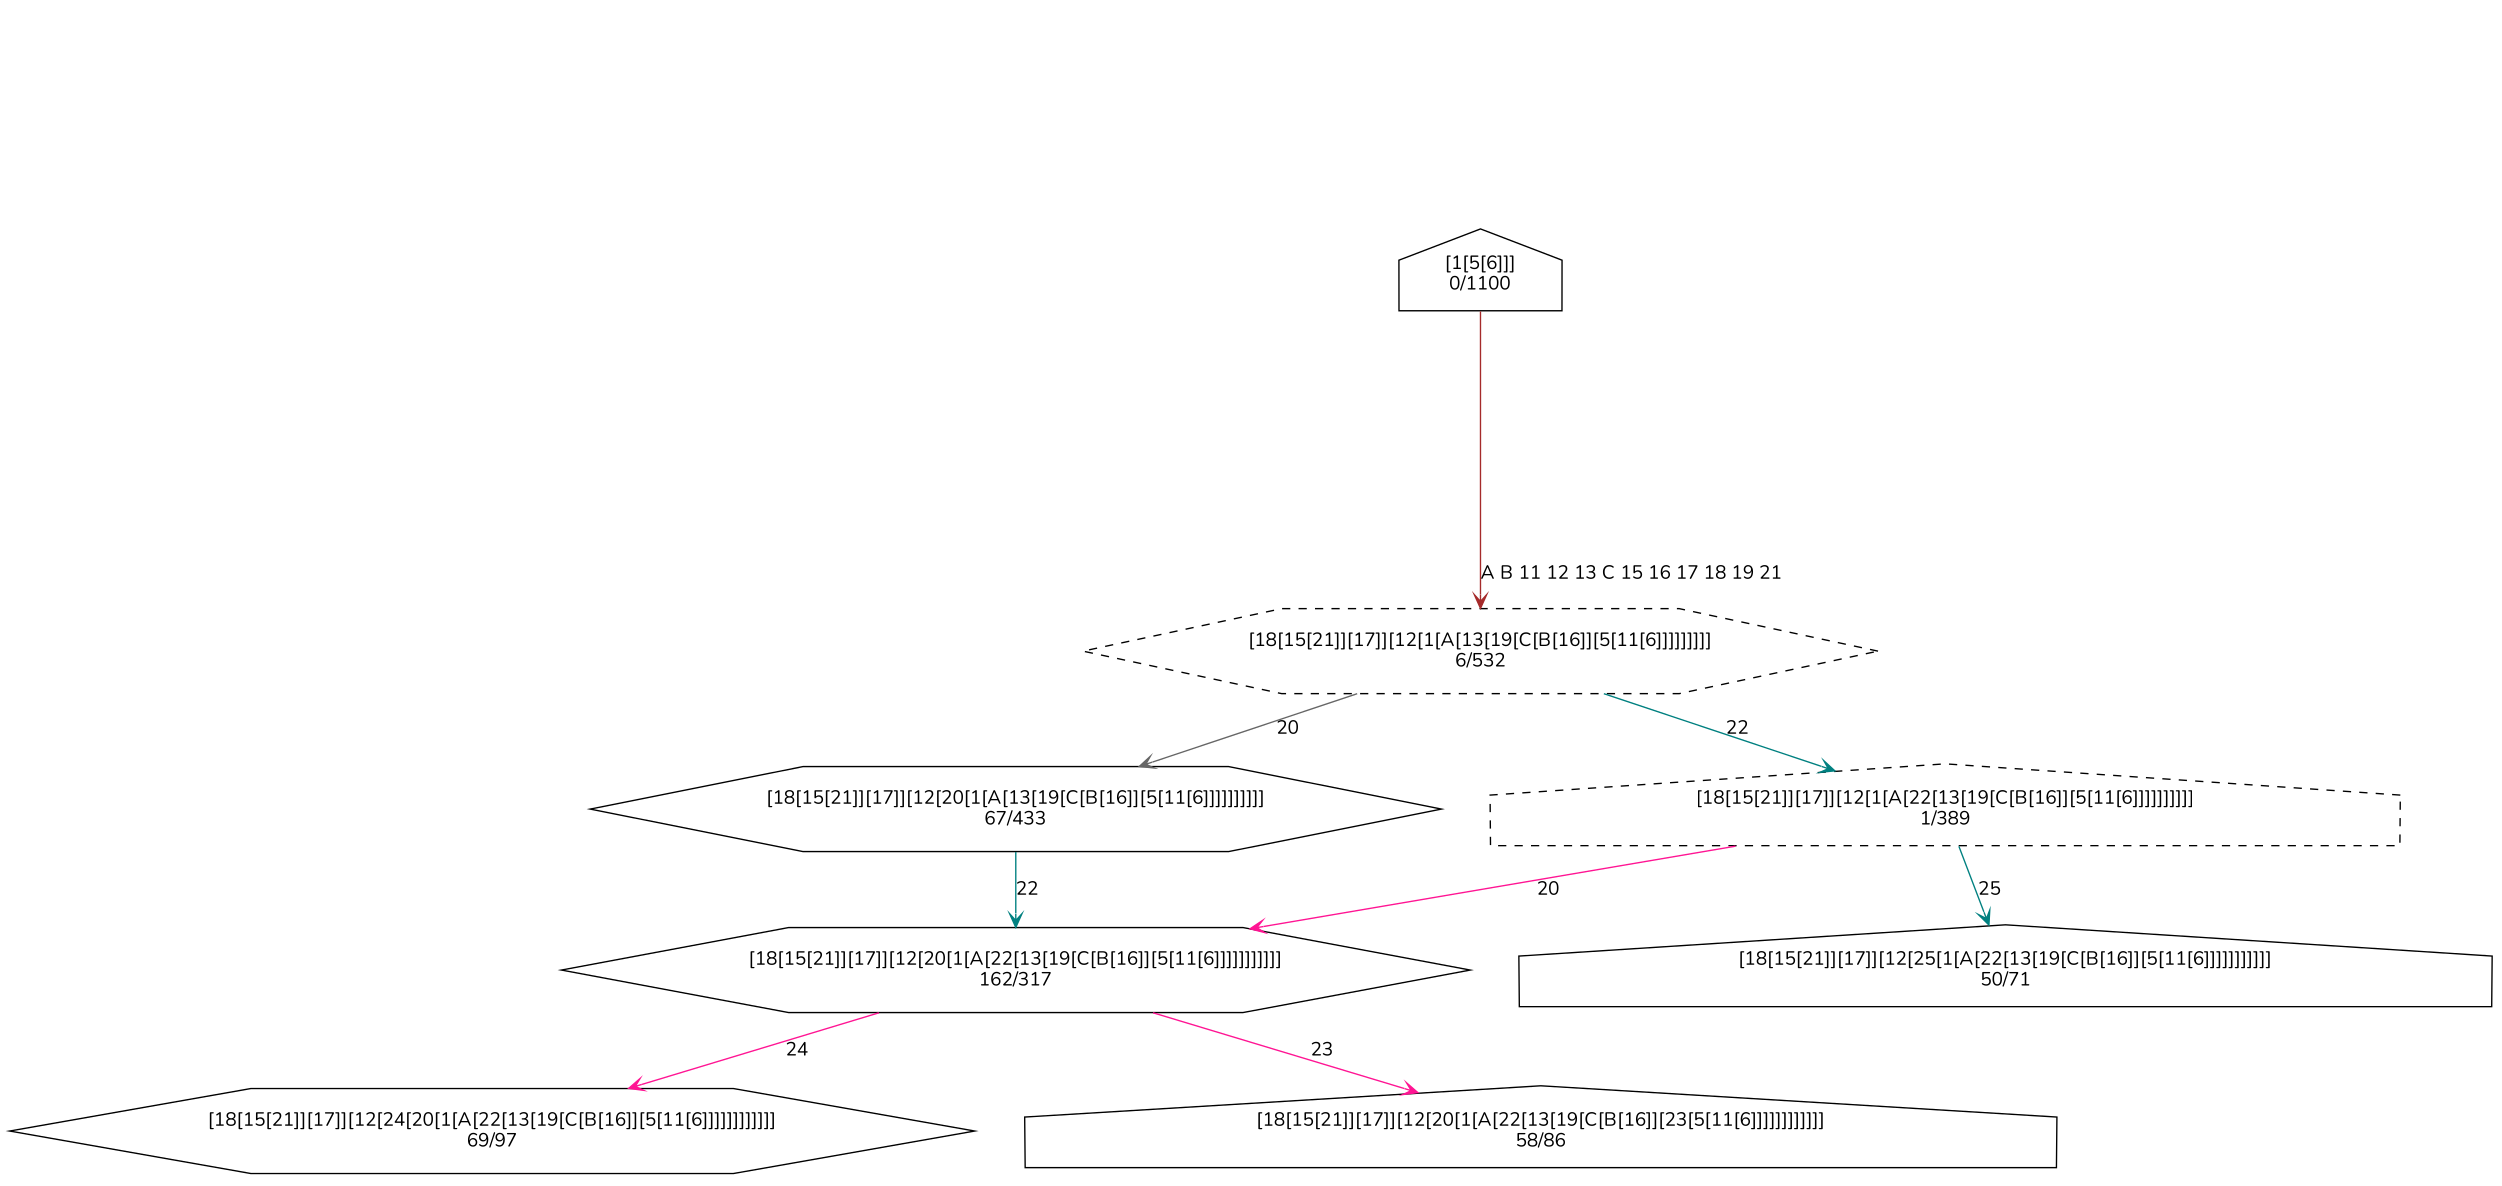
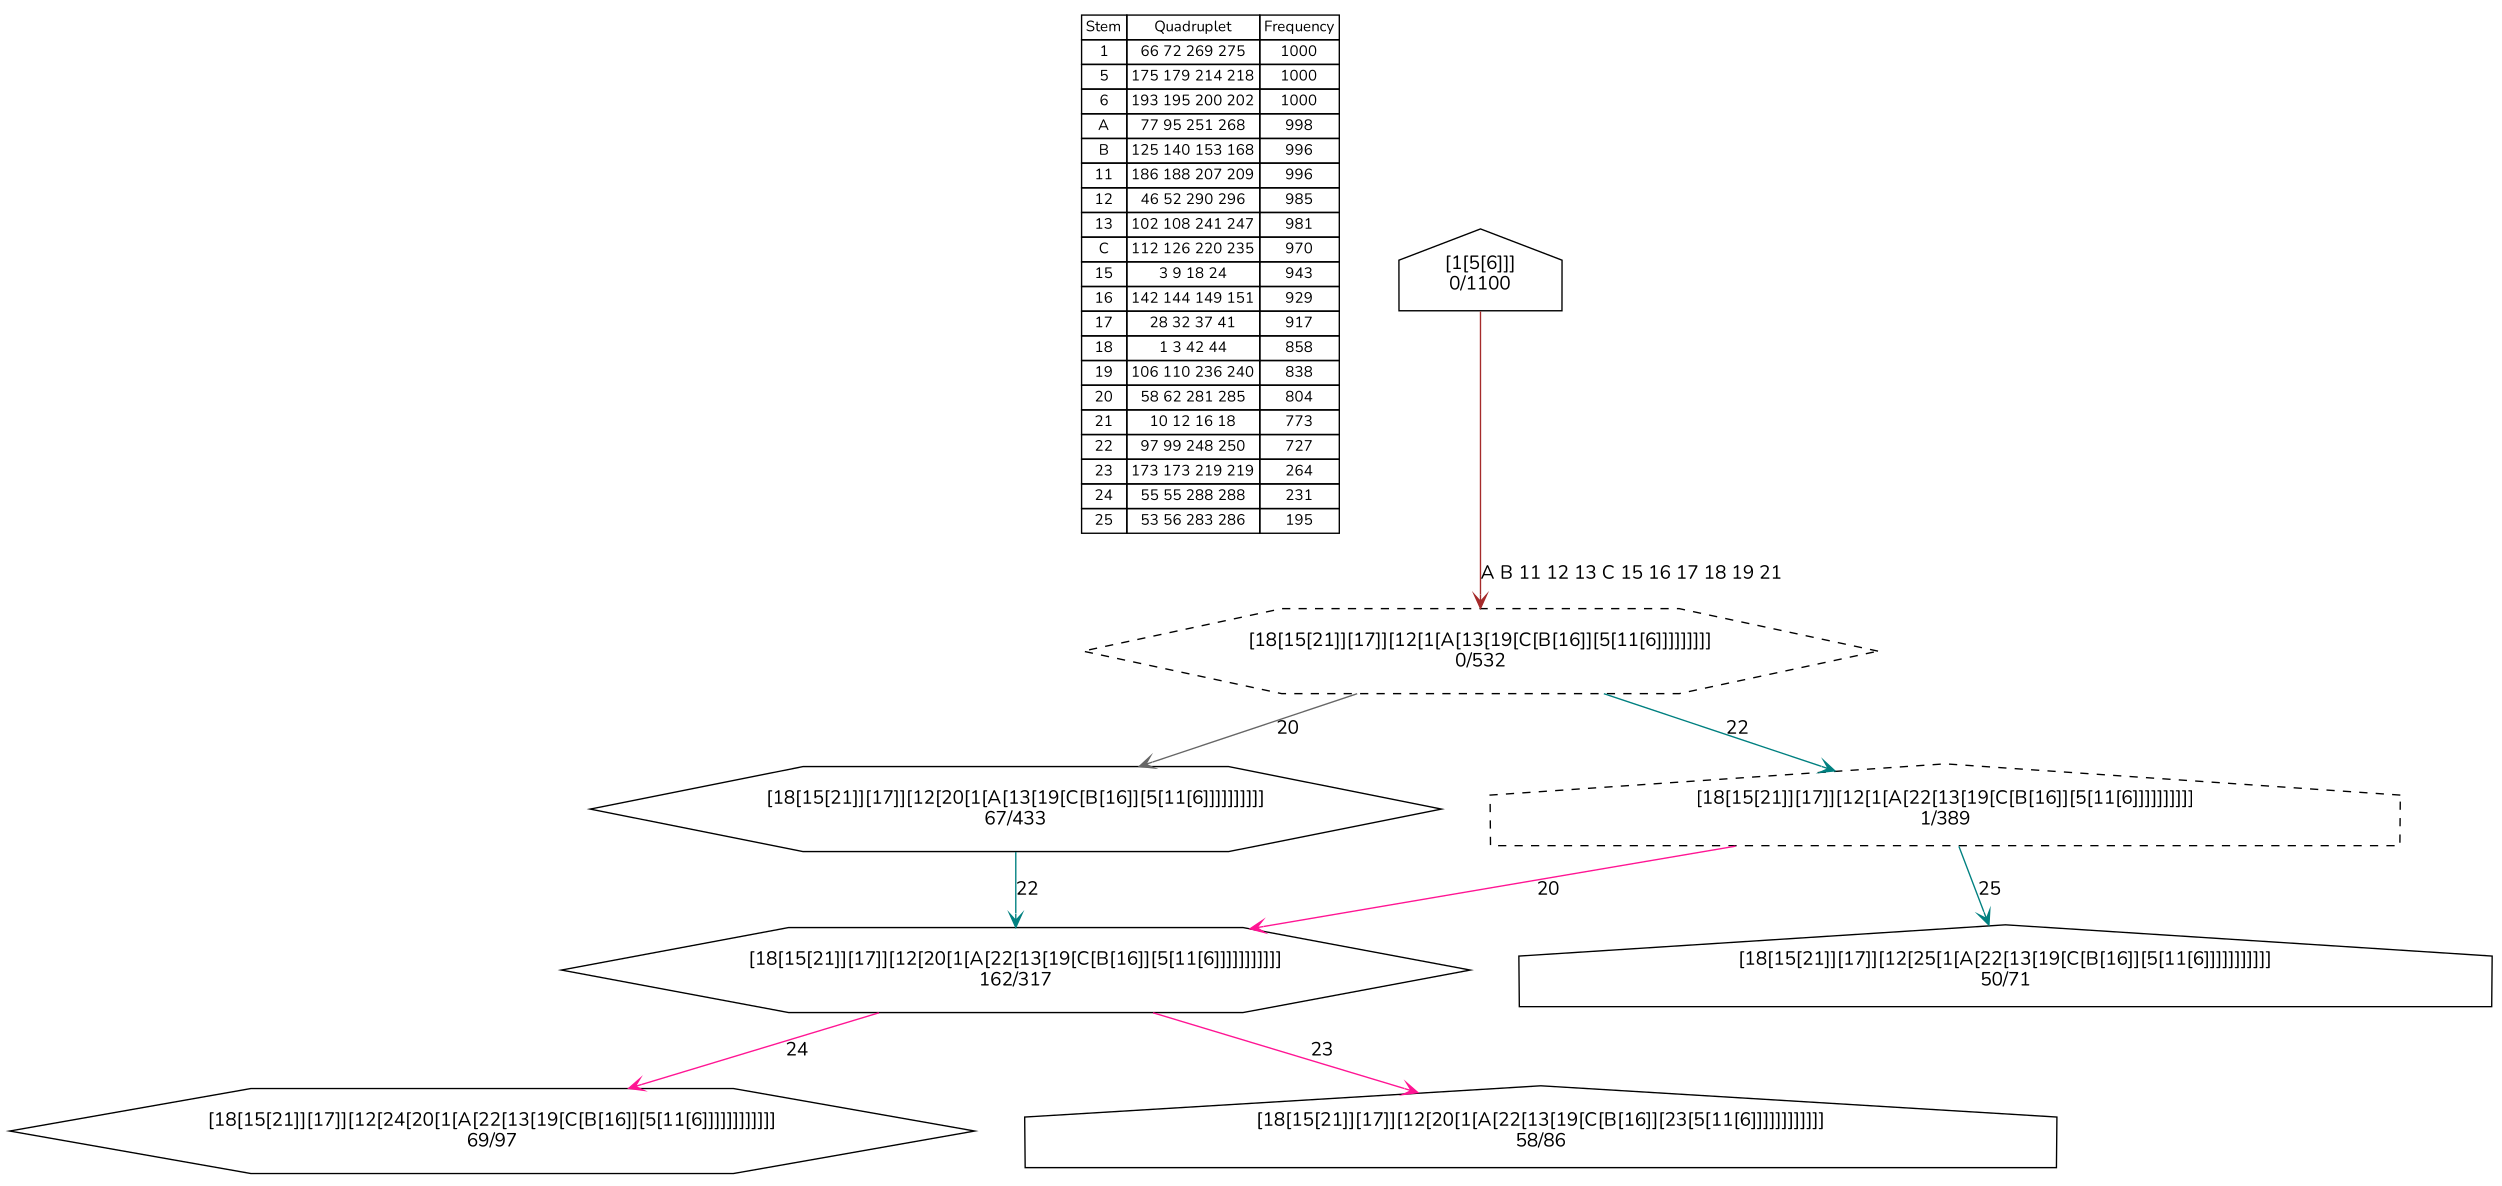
none -> (1210, 274)
(1480, 651) -> (1480, 651)
